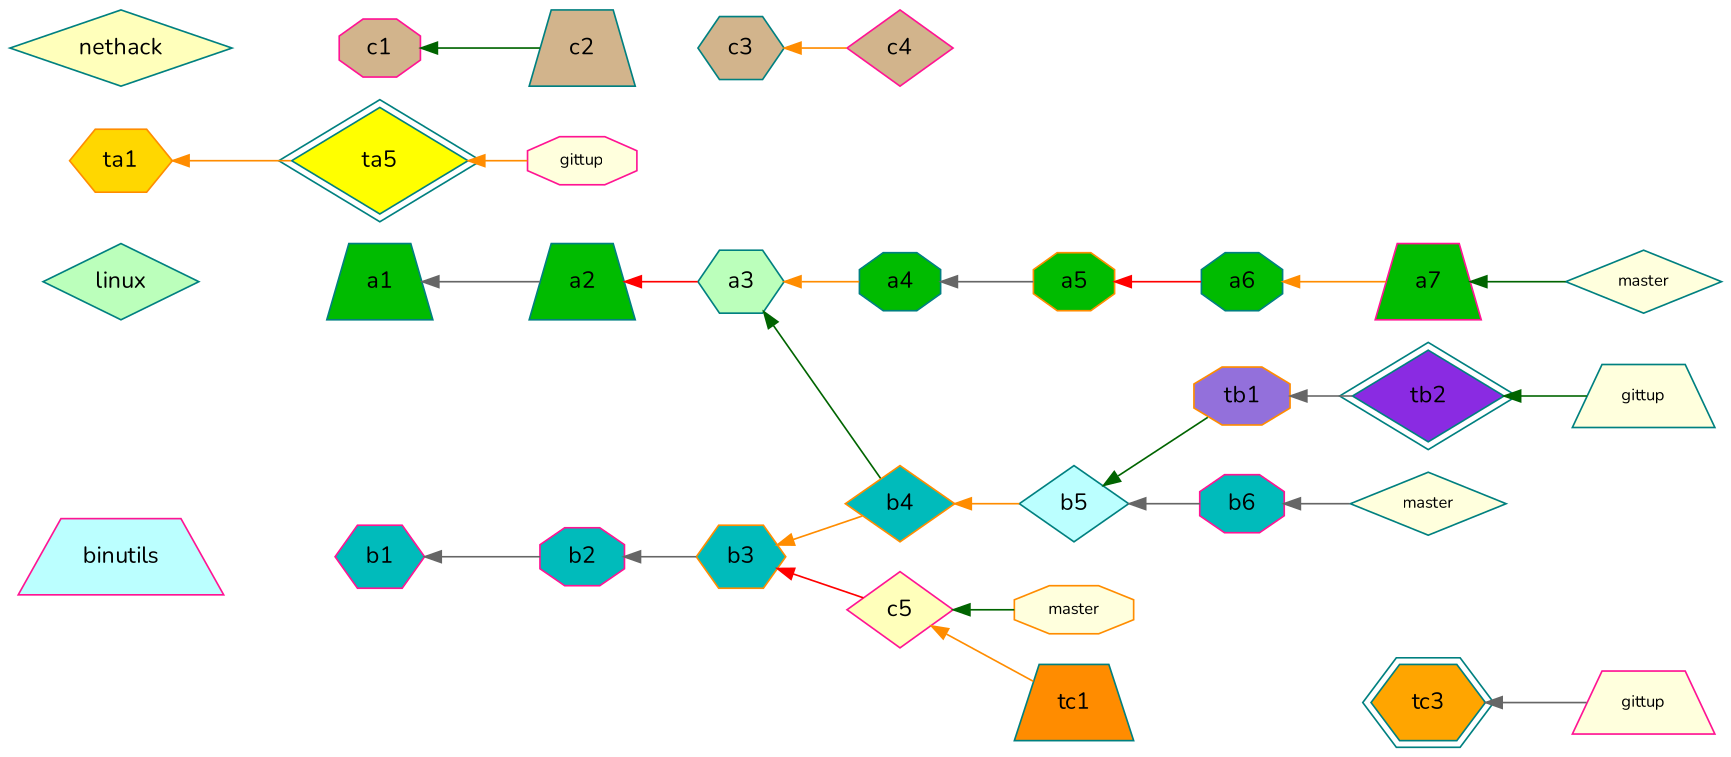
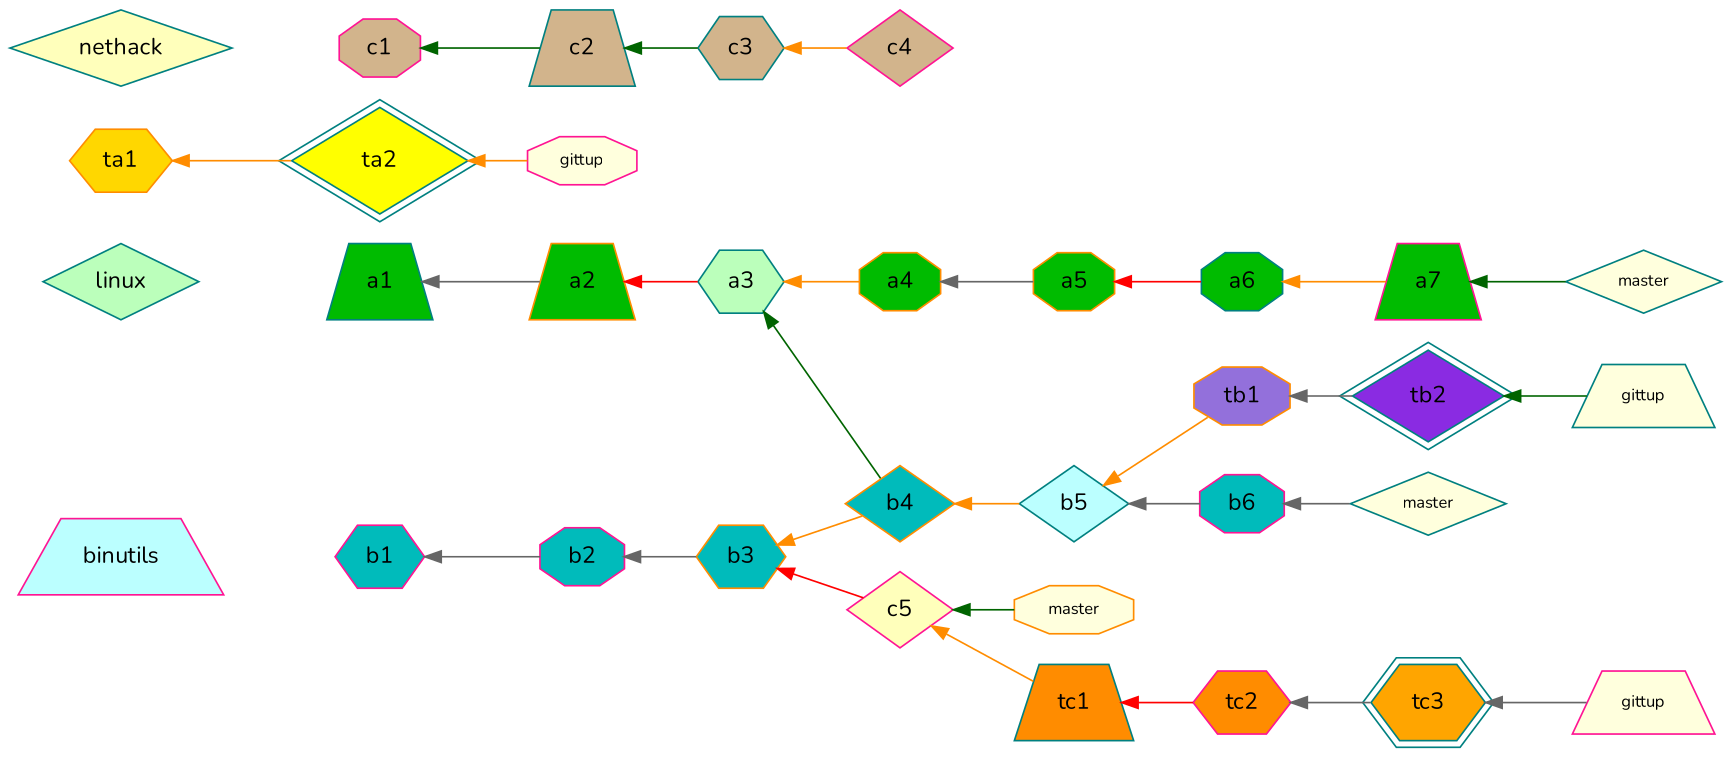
none -> (670, 48)
(380, 161) -> (380, 161)
(582, 282) -> (582, 282)
(900, 282) -> (900, 282)
(1163, 447) -> (1163, 447)
none -> (1242, 703)
